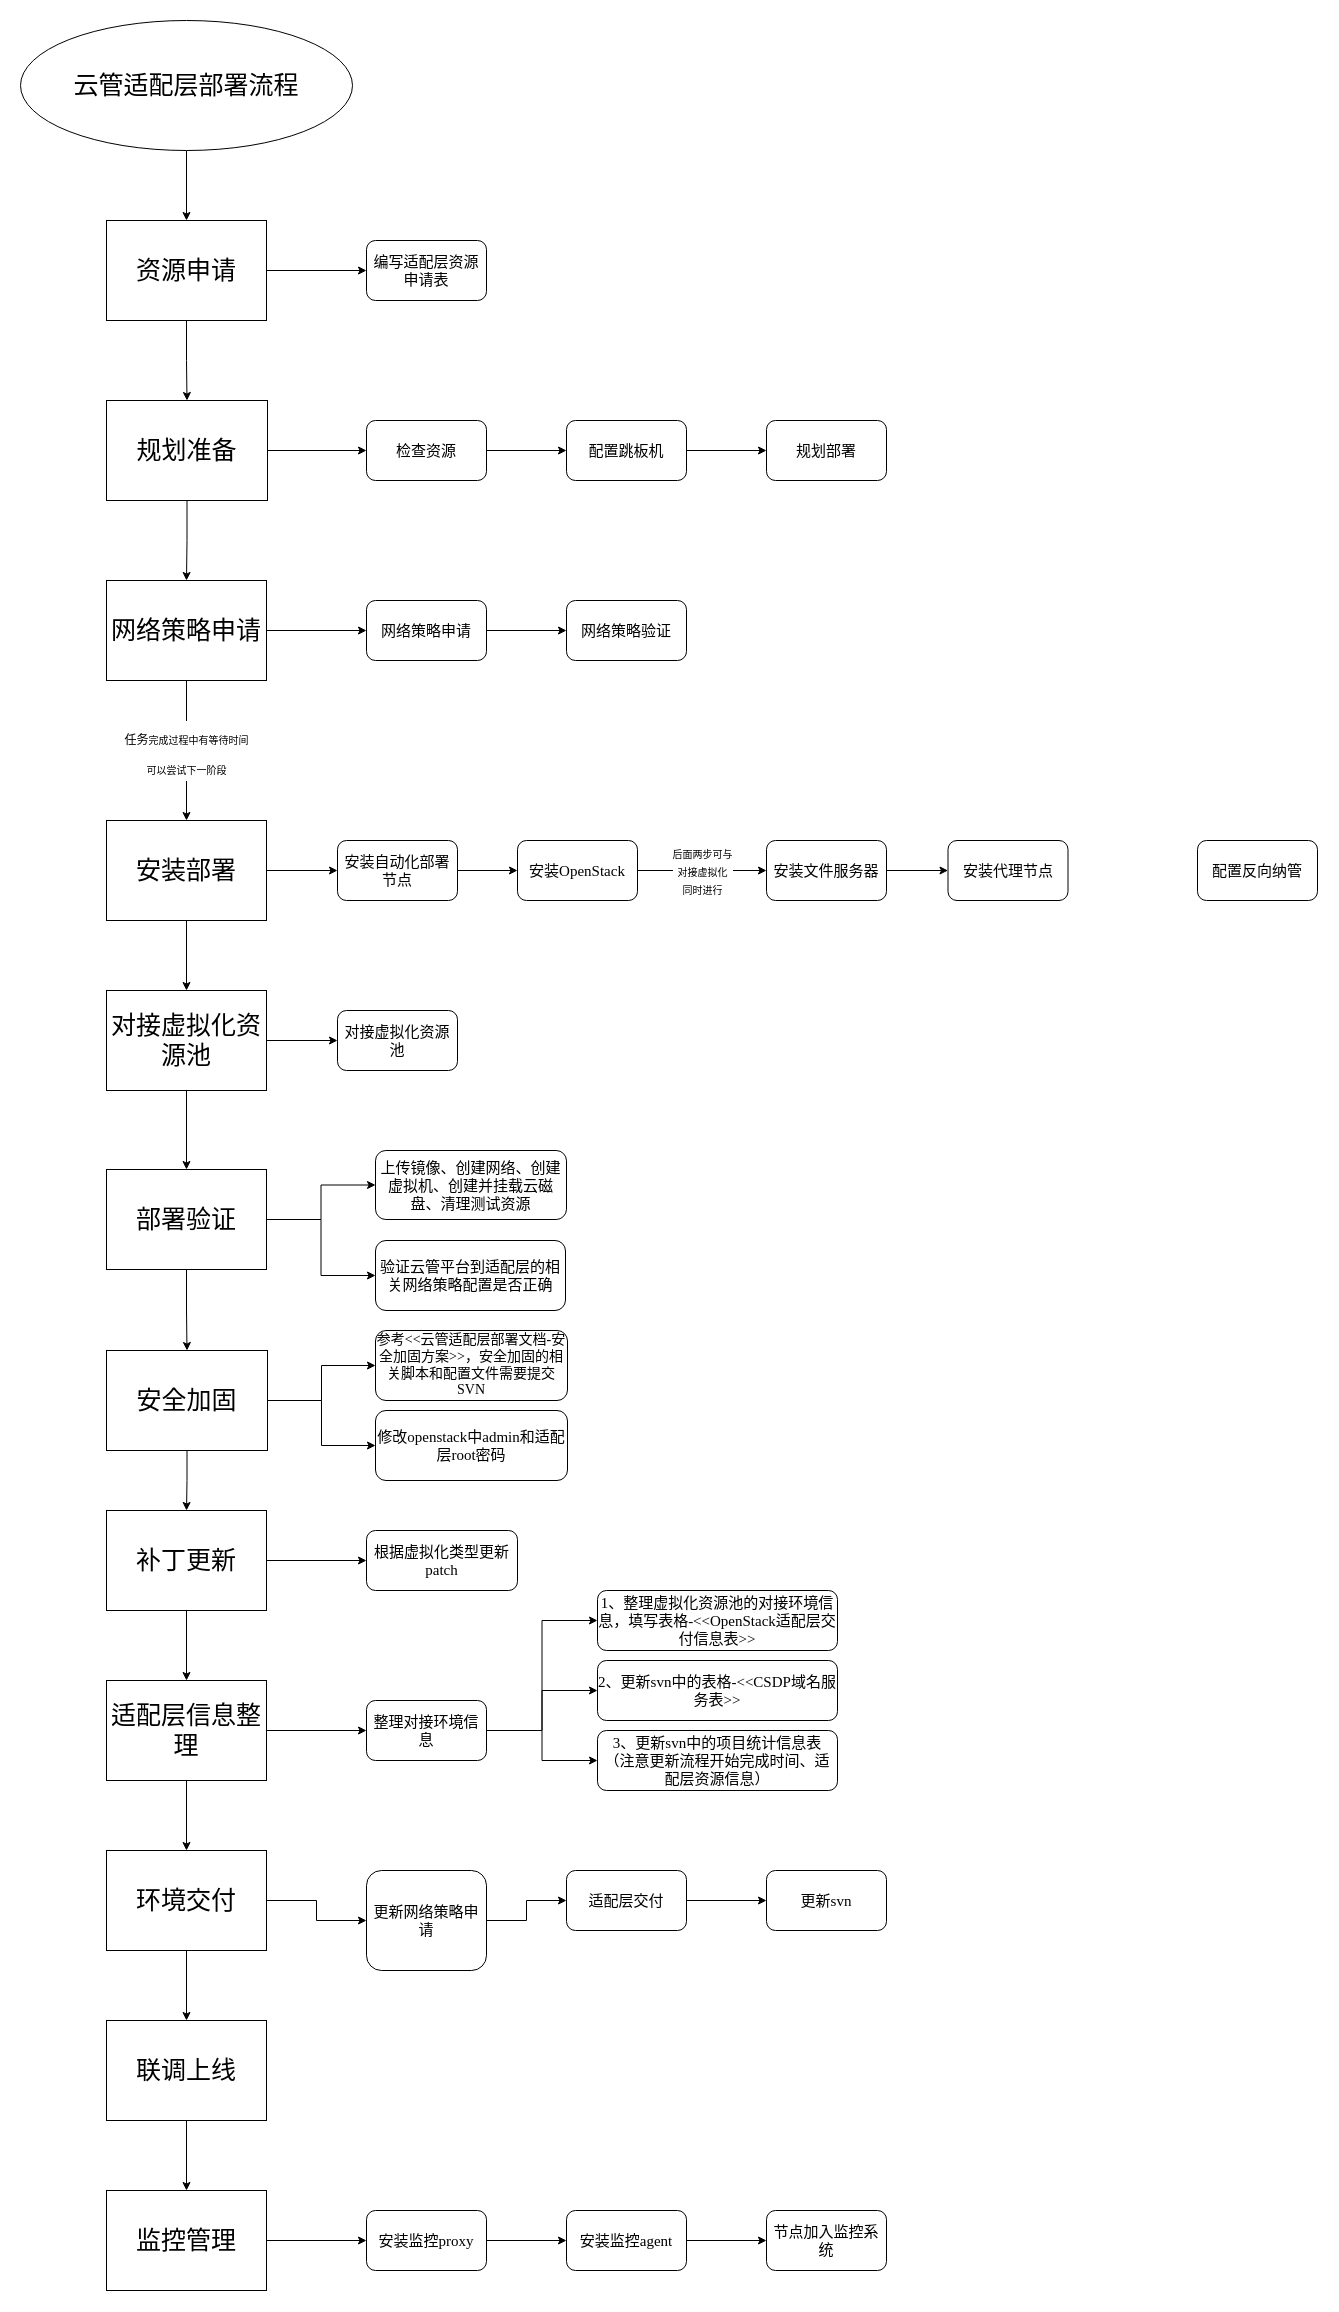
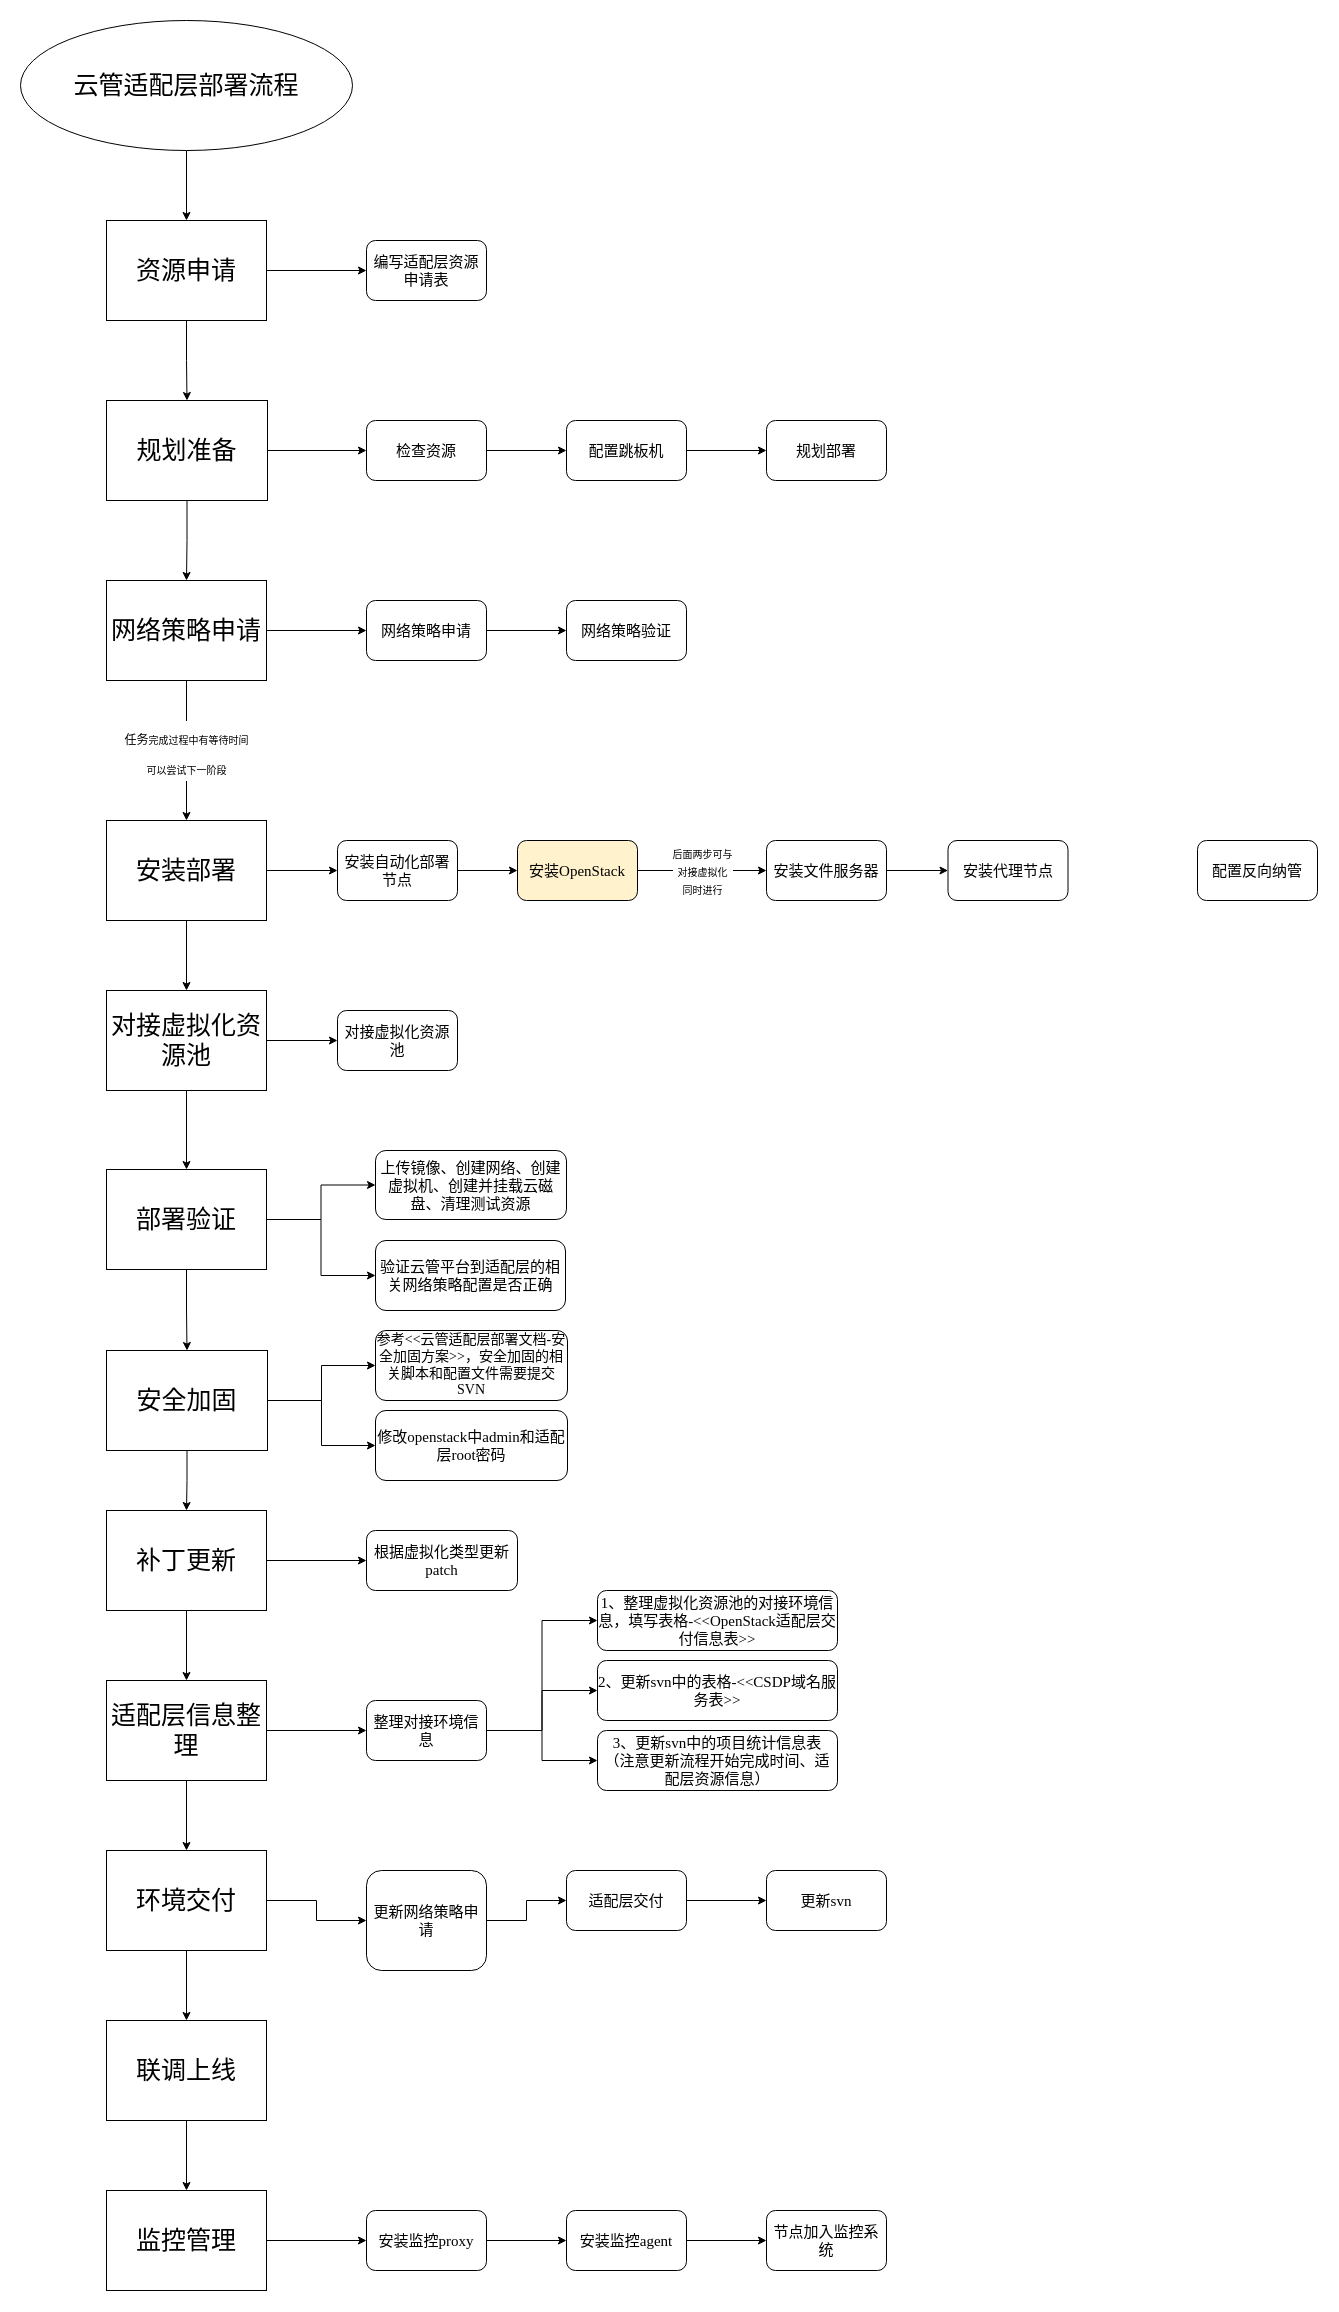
(578, 871) -> (578, 871)
